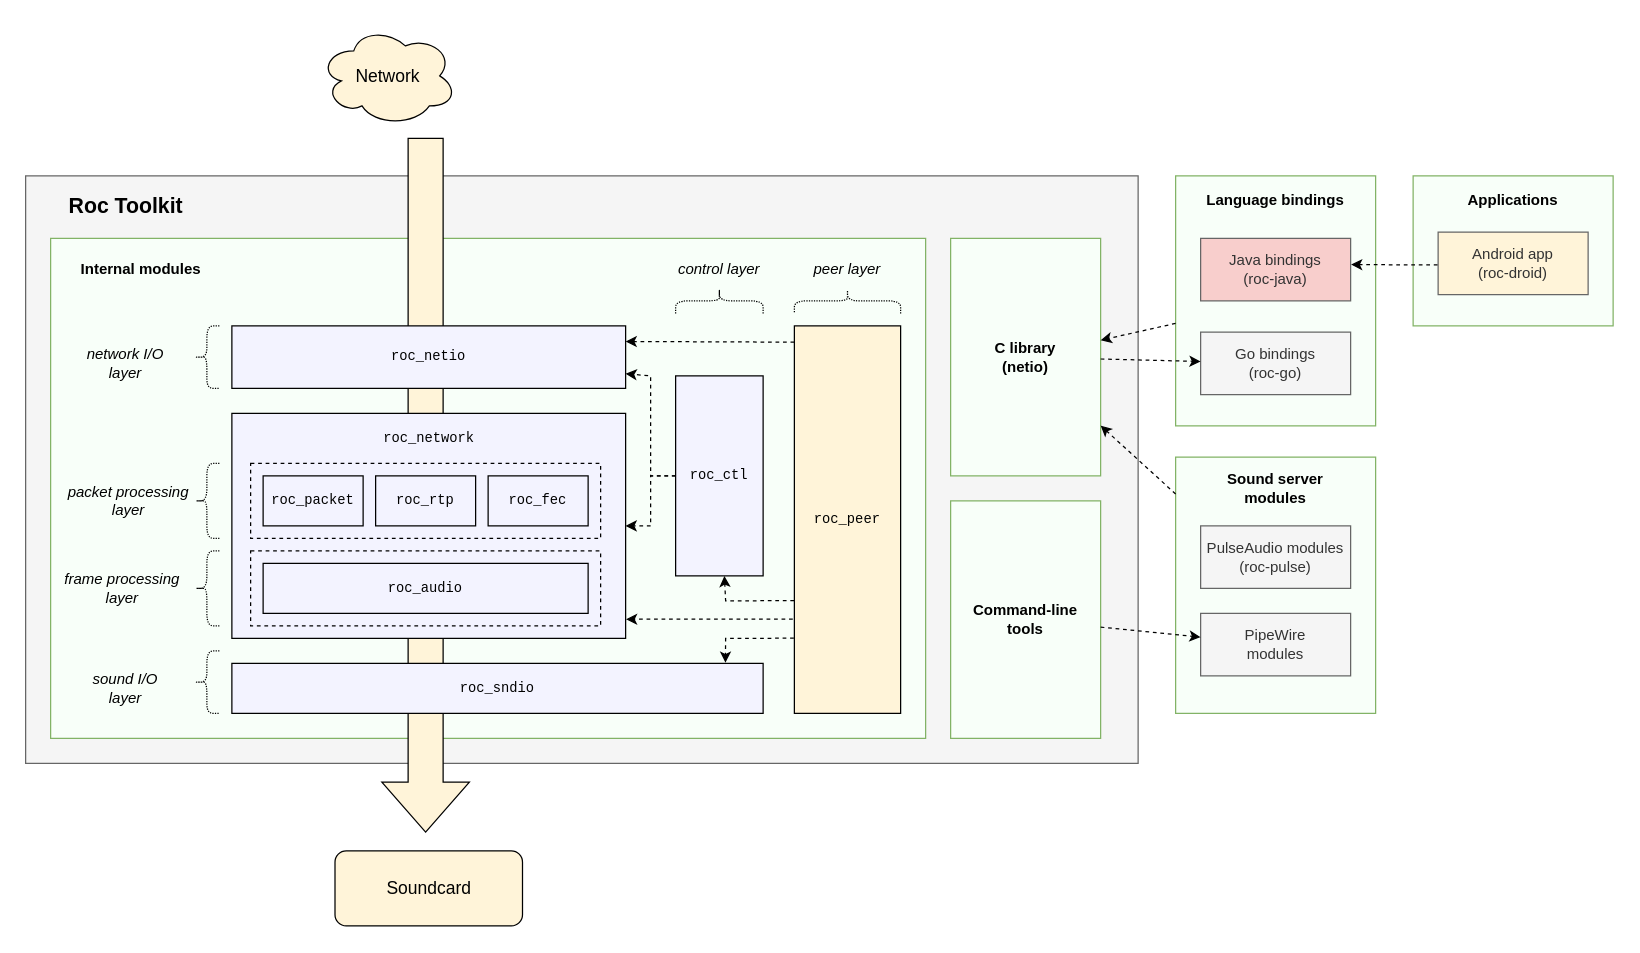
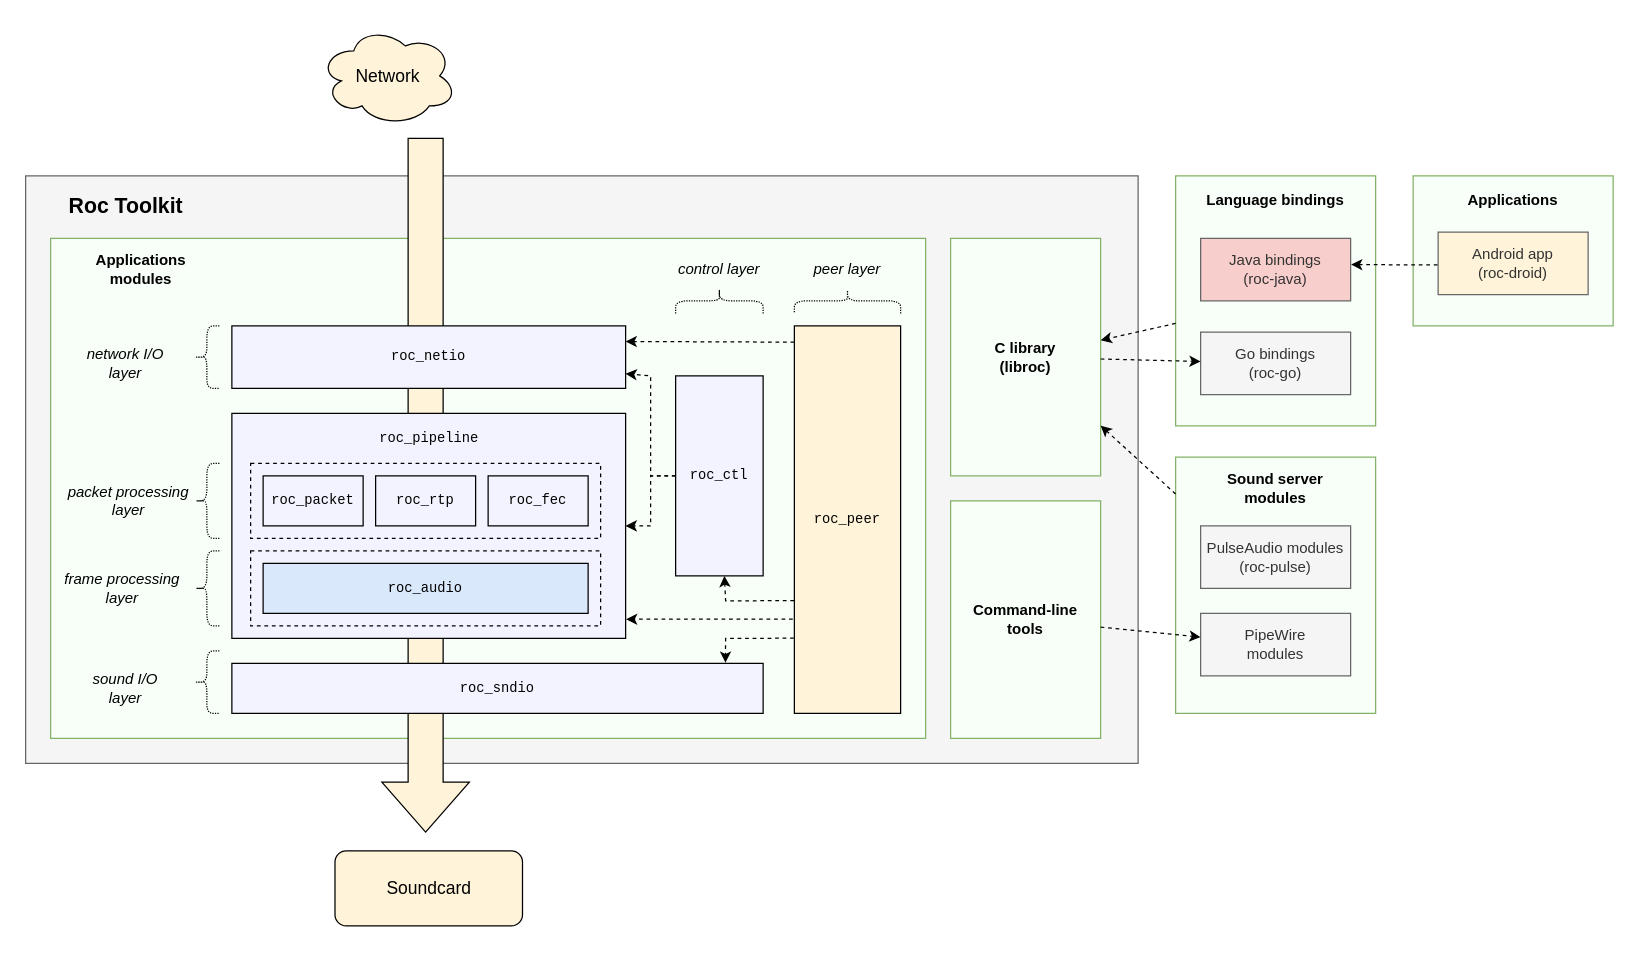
(141, 269) -> (141, 269)
(1026, 357) -> (1026, 357)
(429, 438) -> (429, 438)
(426, 588) -> (426, 588)
